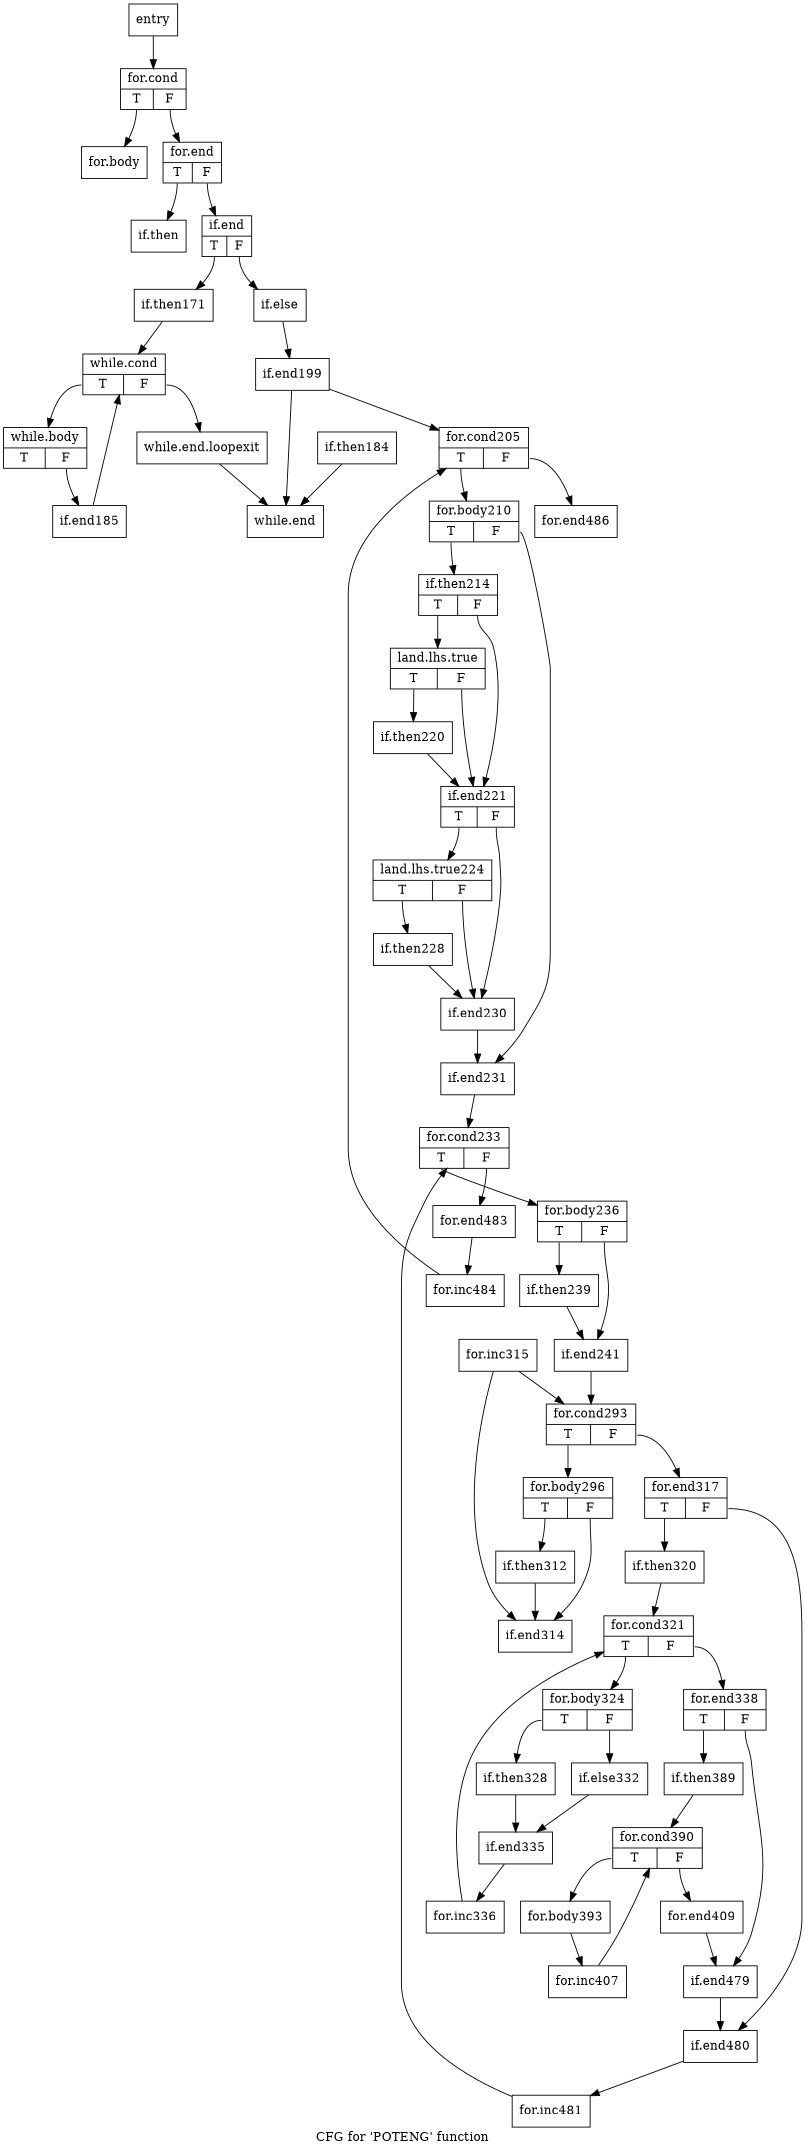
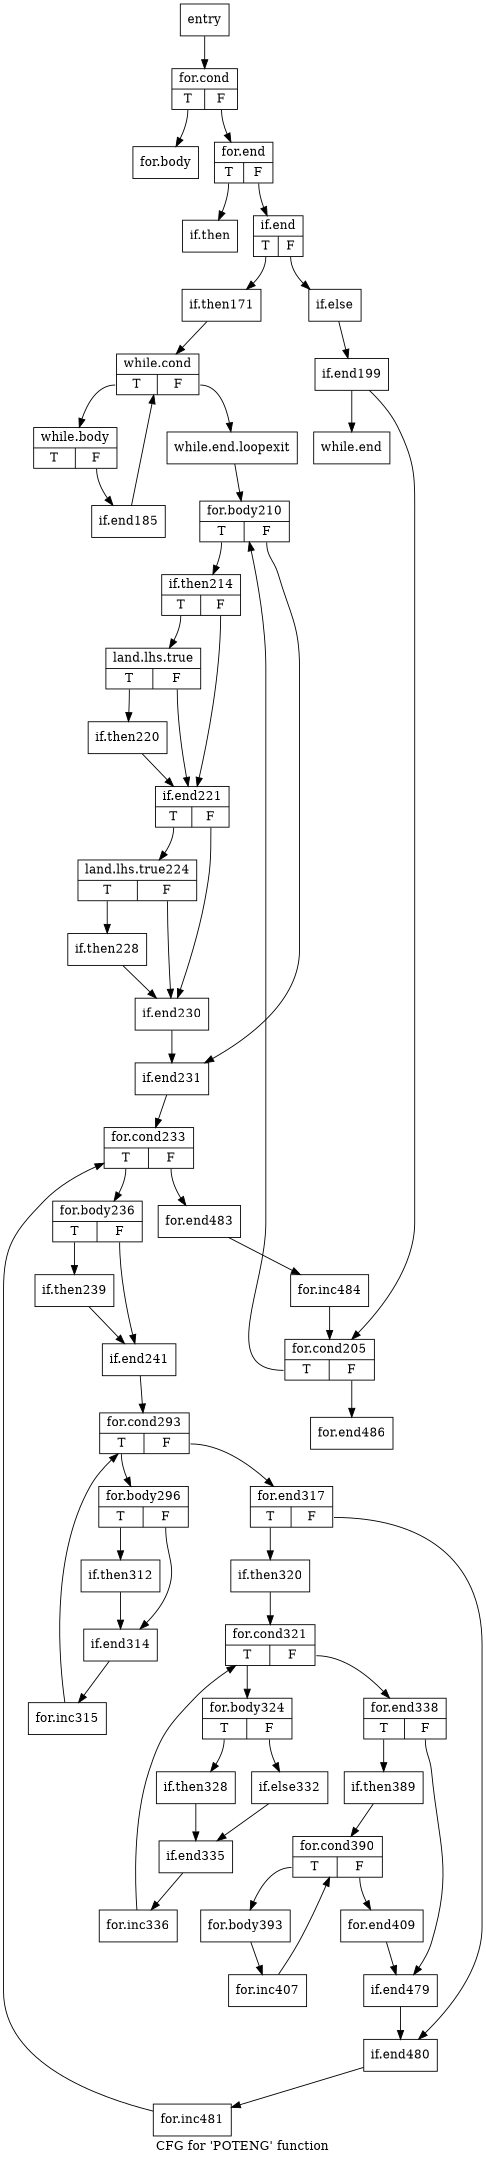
(357, 448) -> none
(240, 482) -> (237, 478)
(474, 1496) -> (97, 1678)
